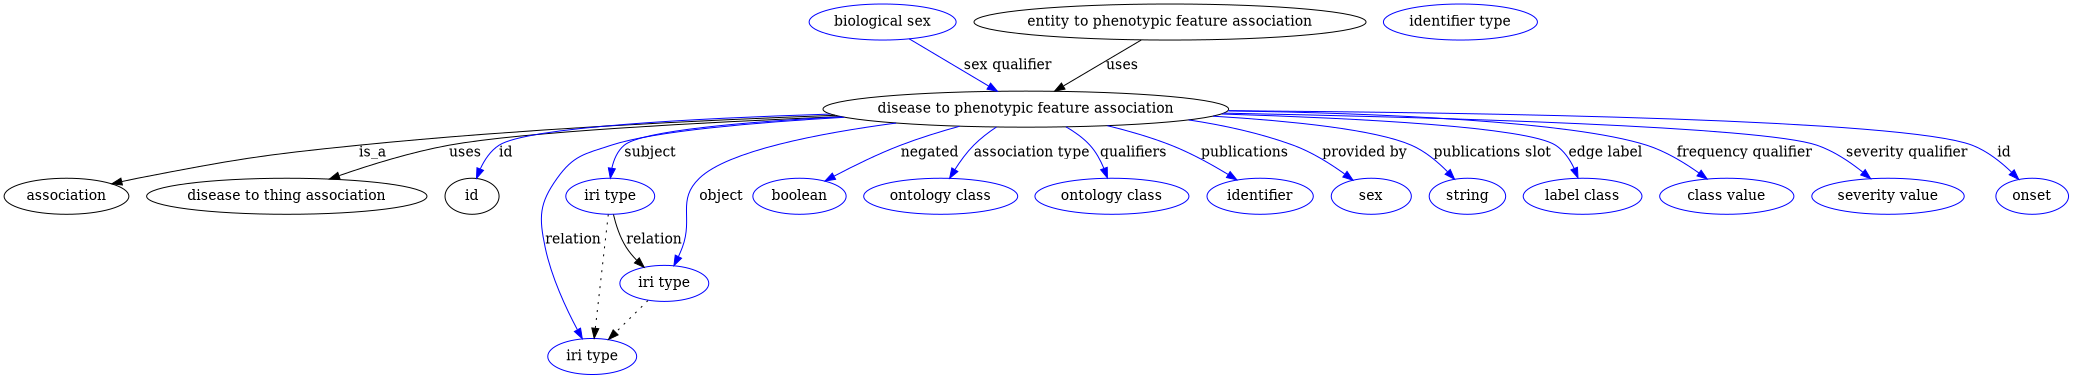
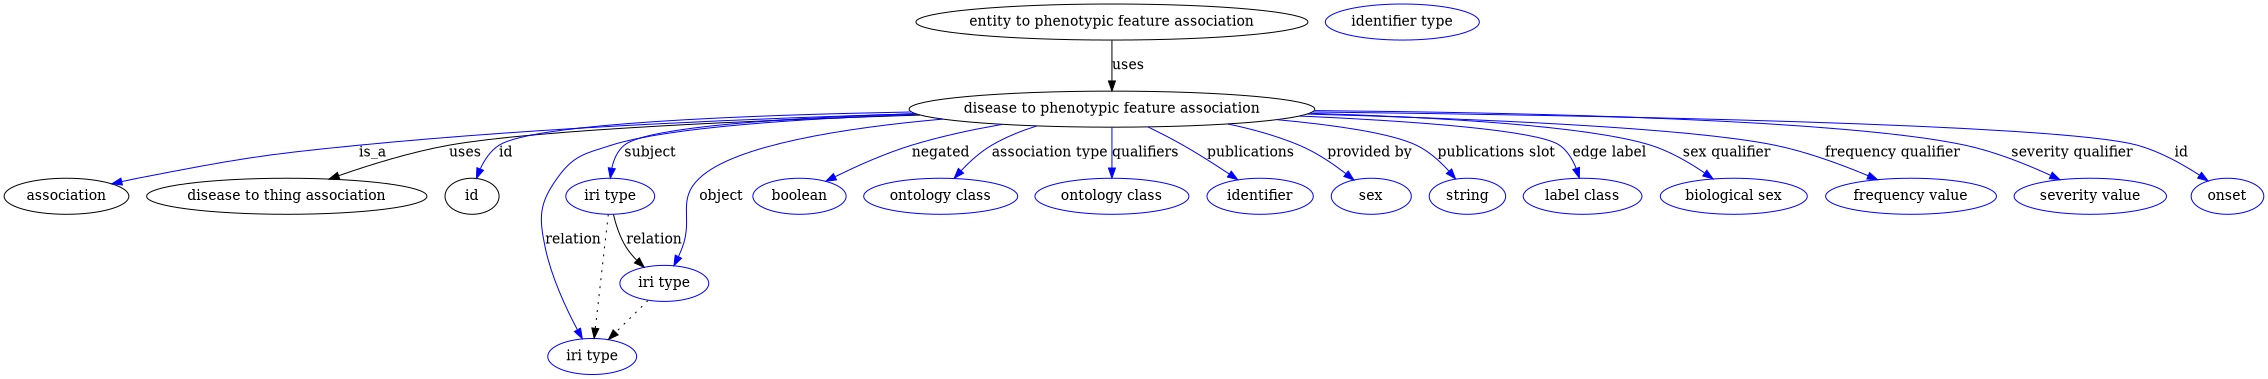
(949, 62) -> (1582, 132)
(477, 135) -> (458, 137)
(1727, 196) -> (1911, 196)
